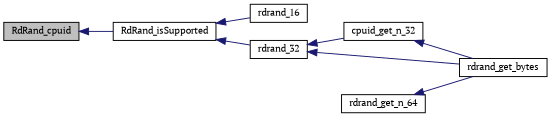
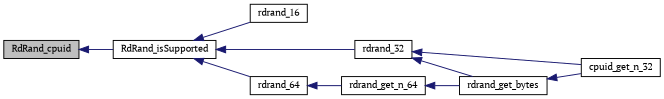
(448, 51) -> (569, 76)
none -> (279, 86)
